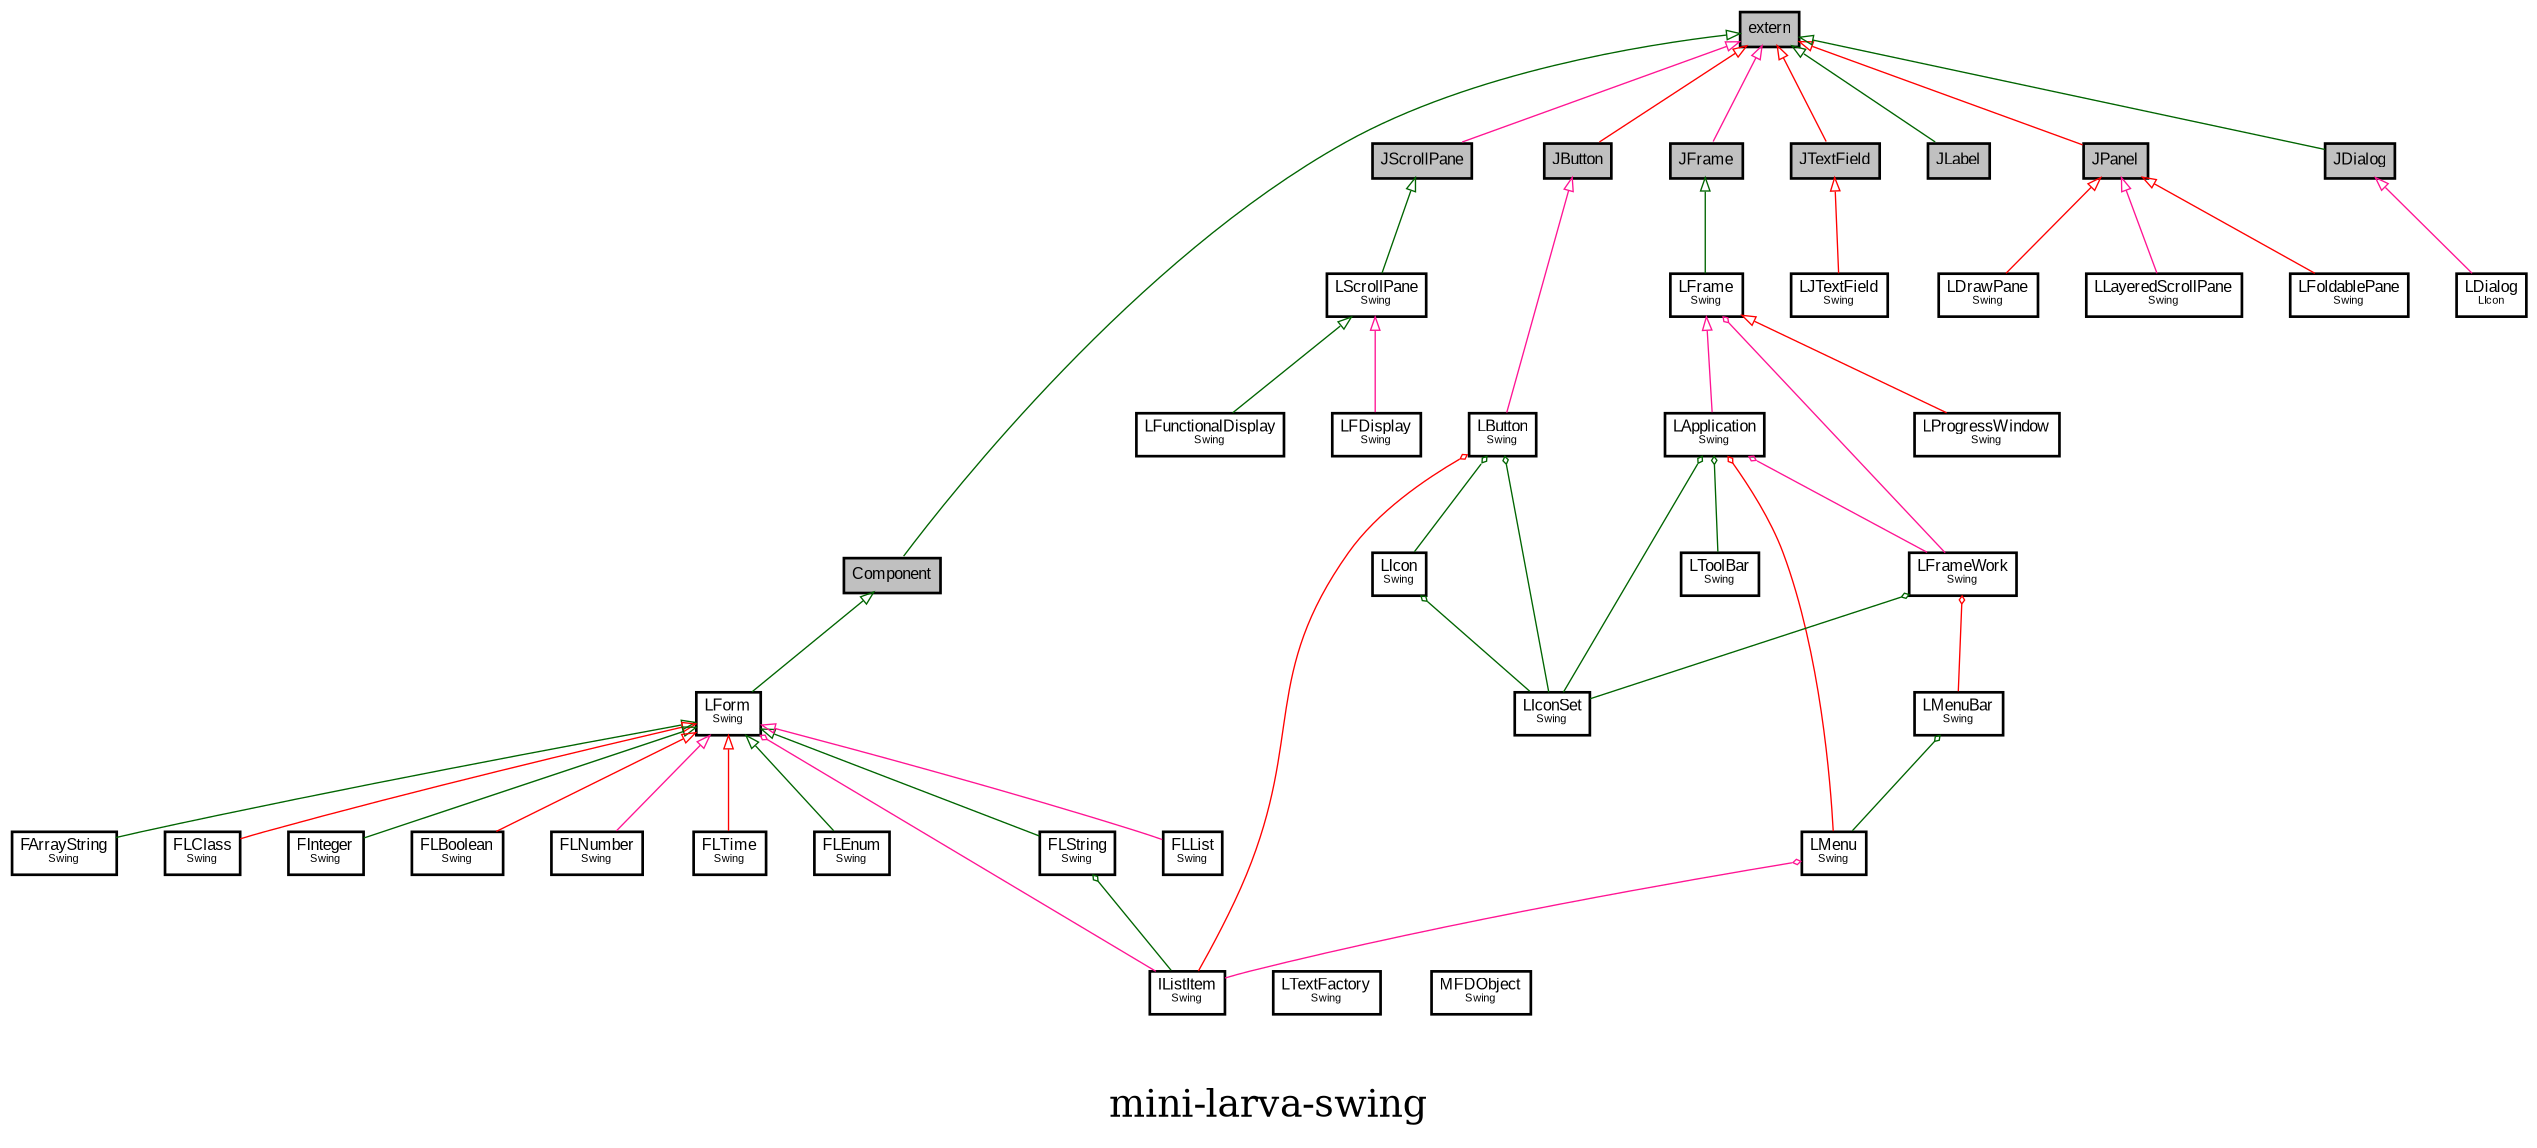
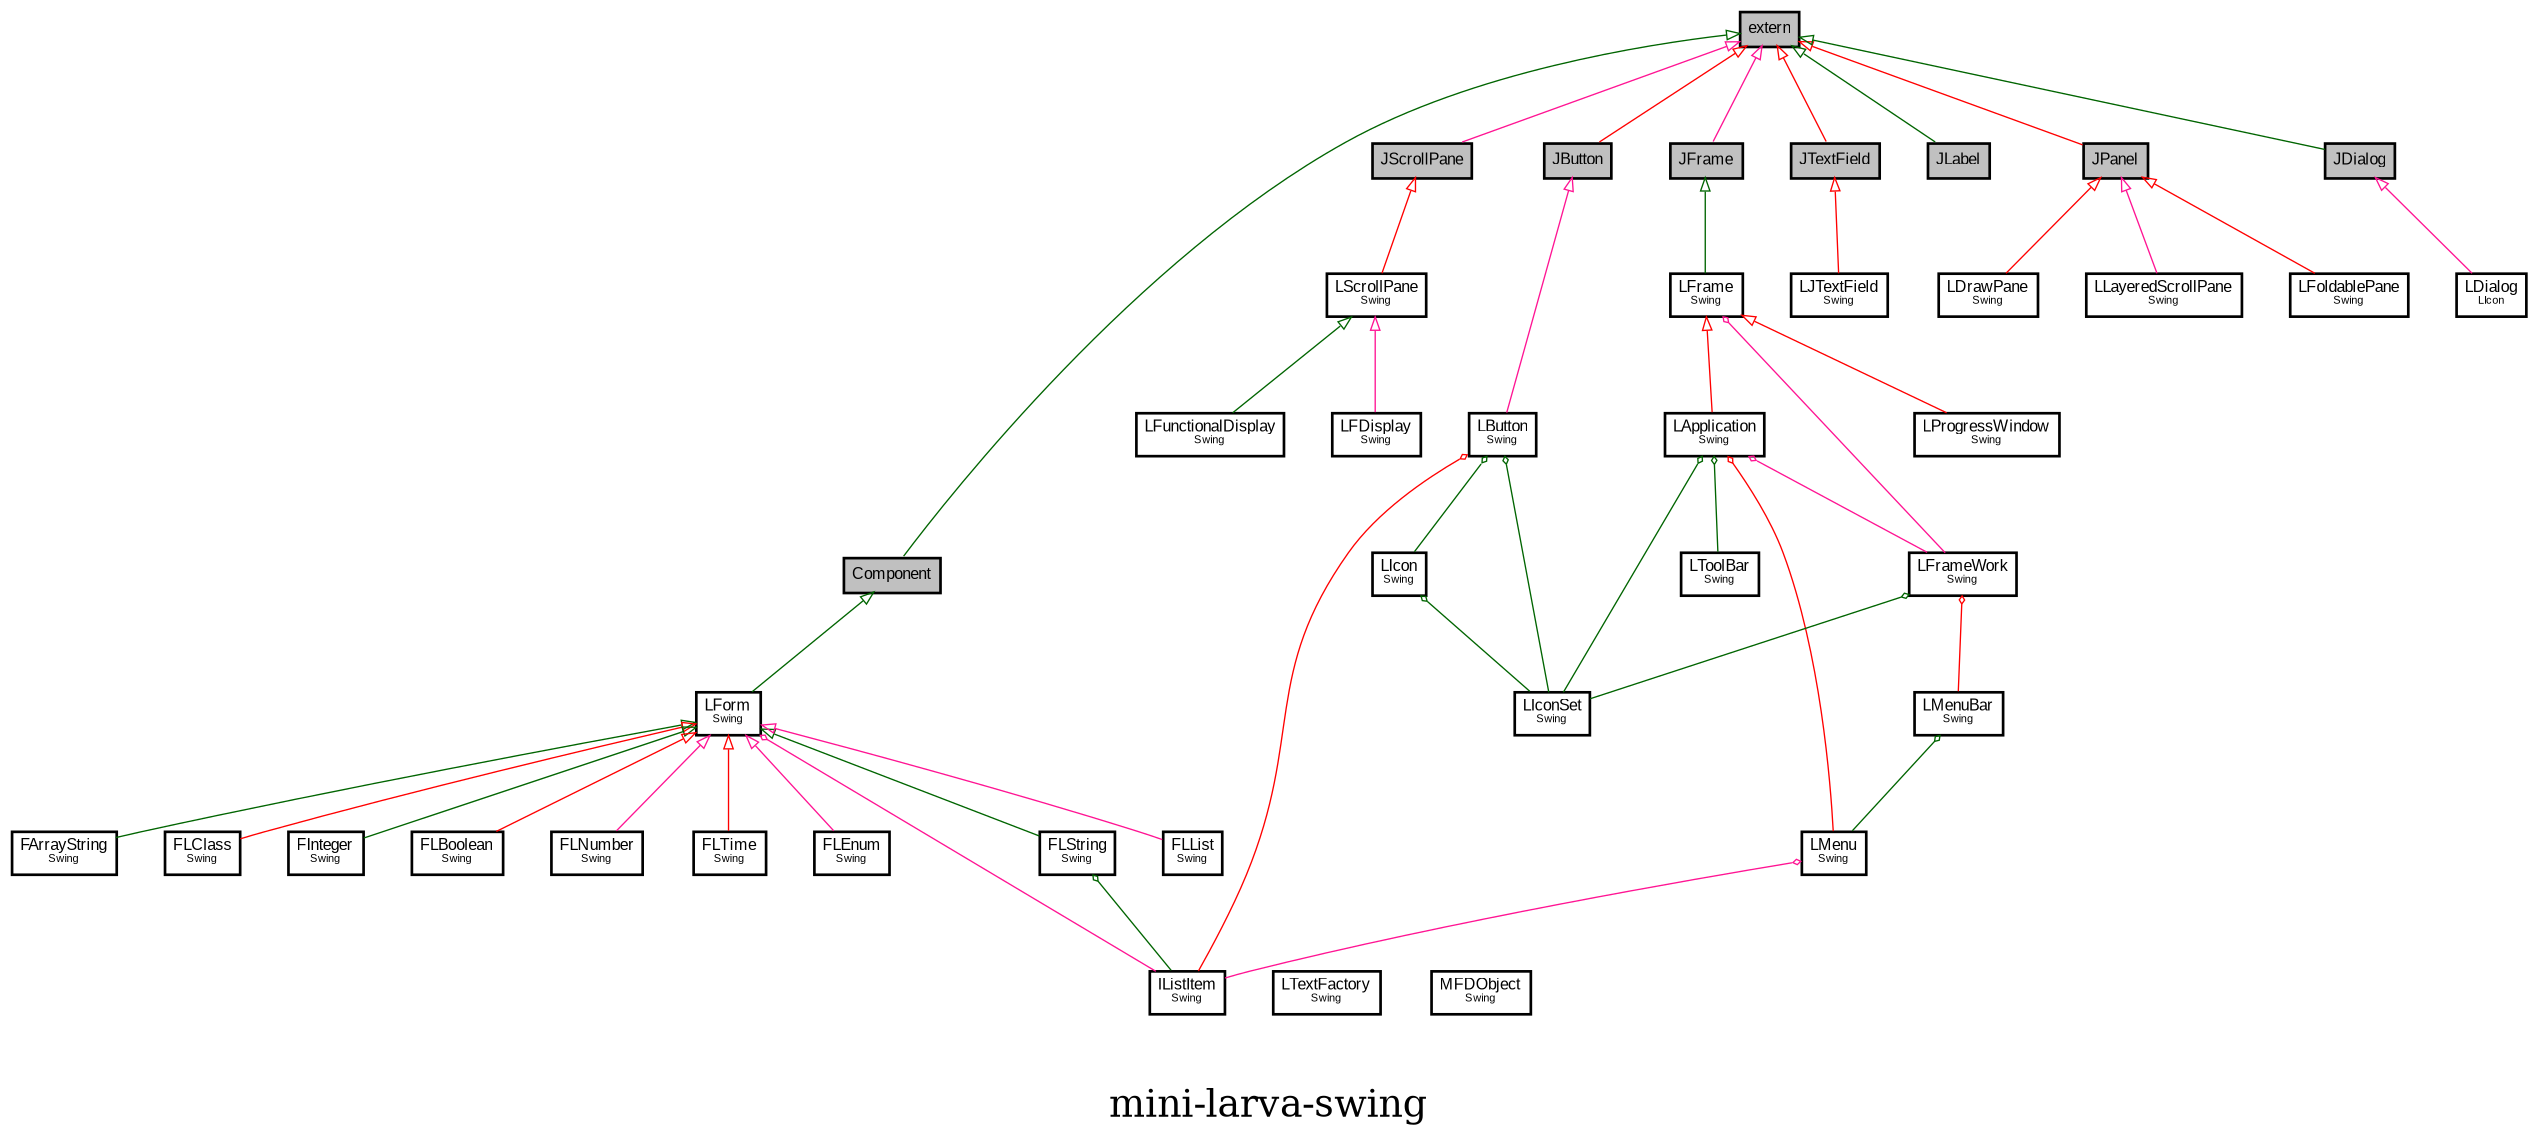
(1396, 232) -> (1396, 232)
(1710, 371) -> (1710, 371)
(795, 788) -> (795, 788)
